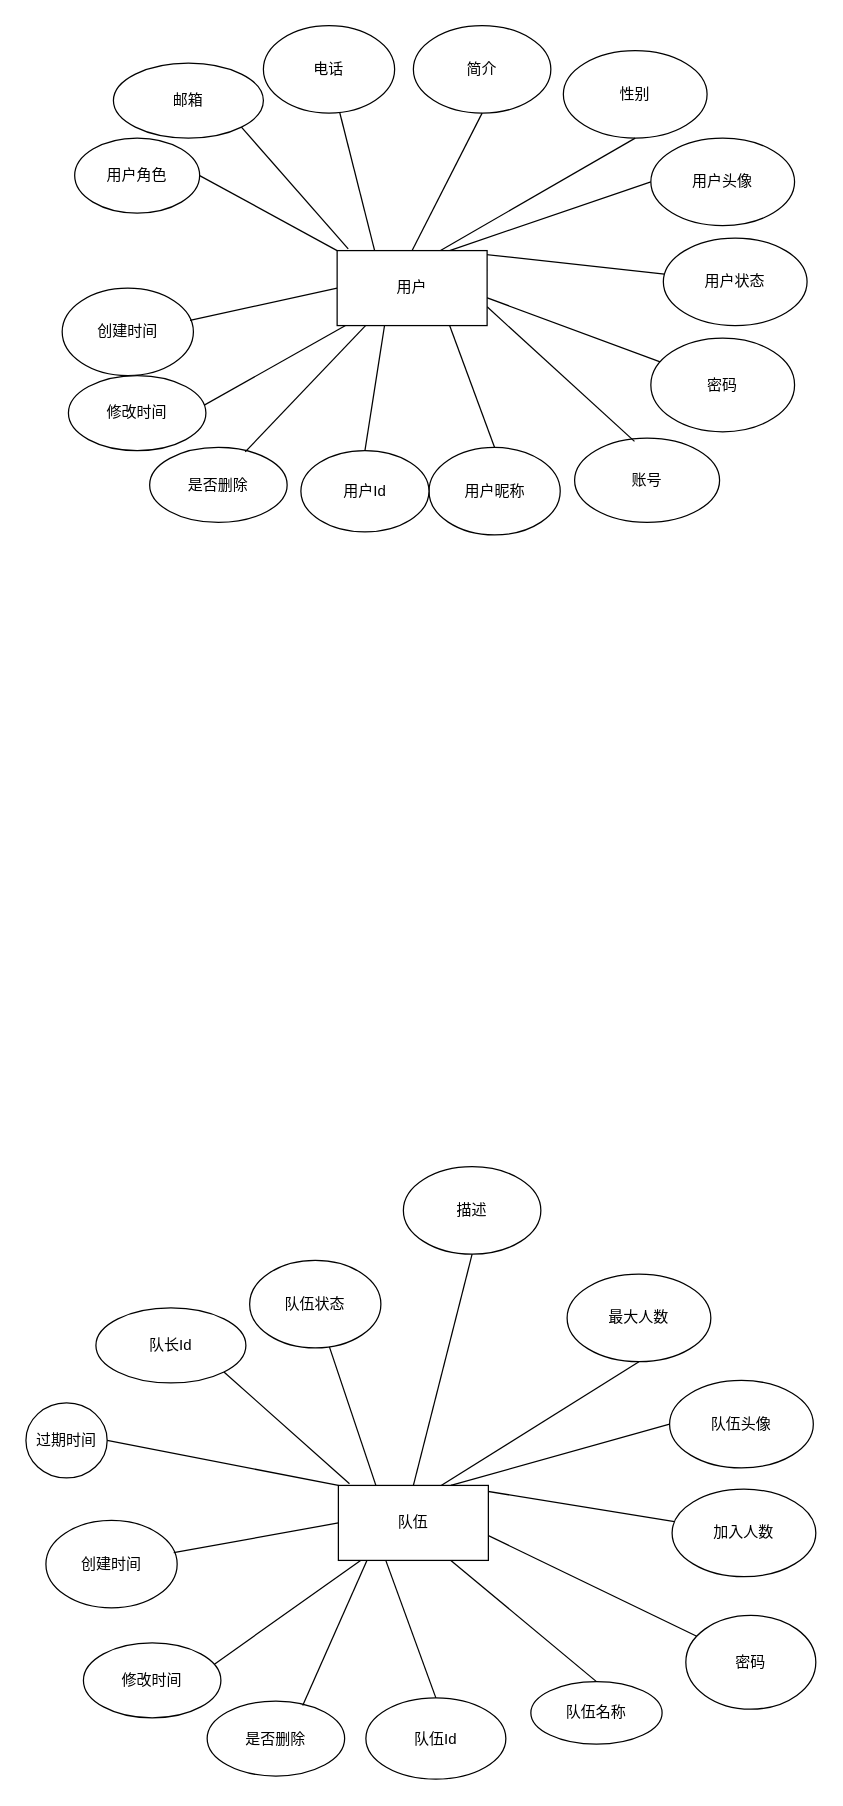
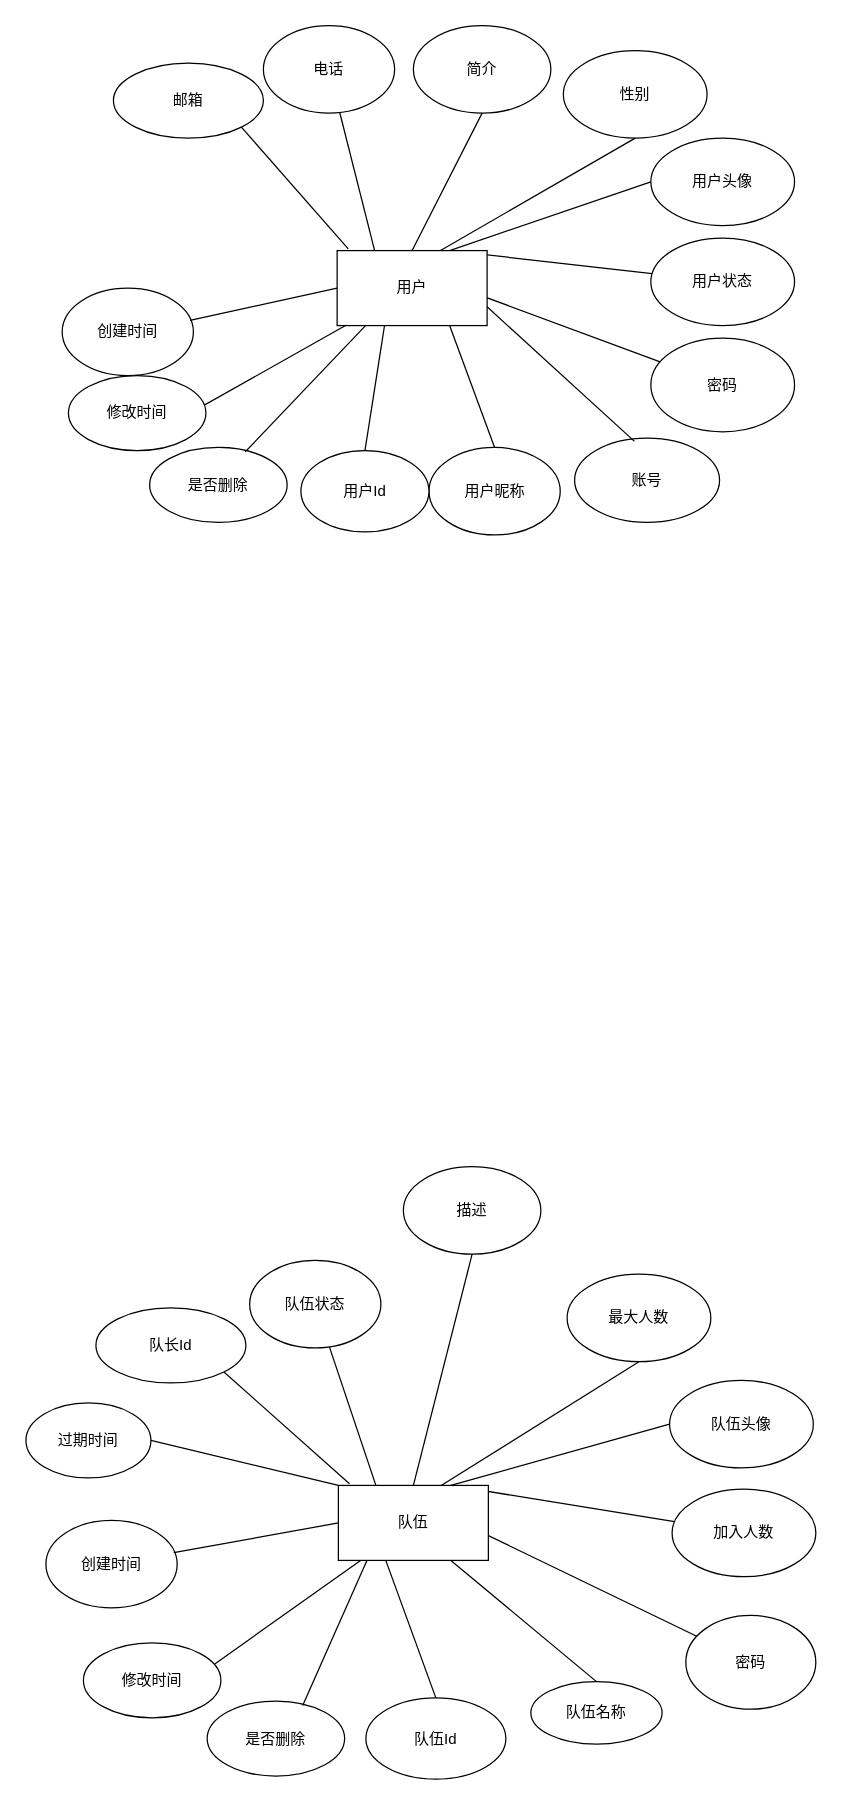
(137, 176) -> none
(268, 213) -> none
(735, 282) -> (723, 282)
(66, 1441) -> (88, 1441)
